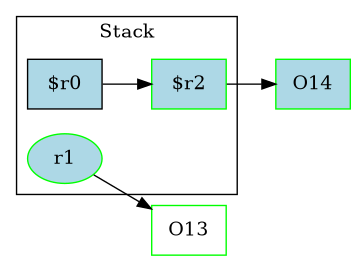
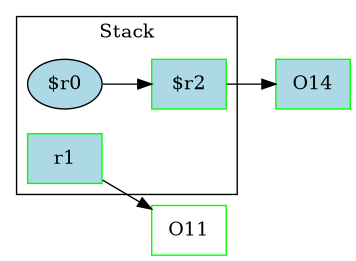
(65, 84) -> (65, 84)
(65, 159) -> (65, 159)
(189, 230) -> (189, 230)
